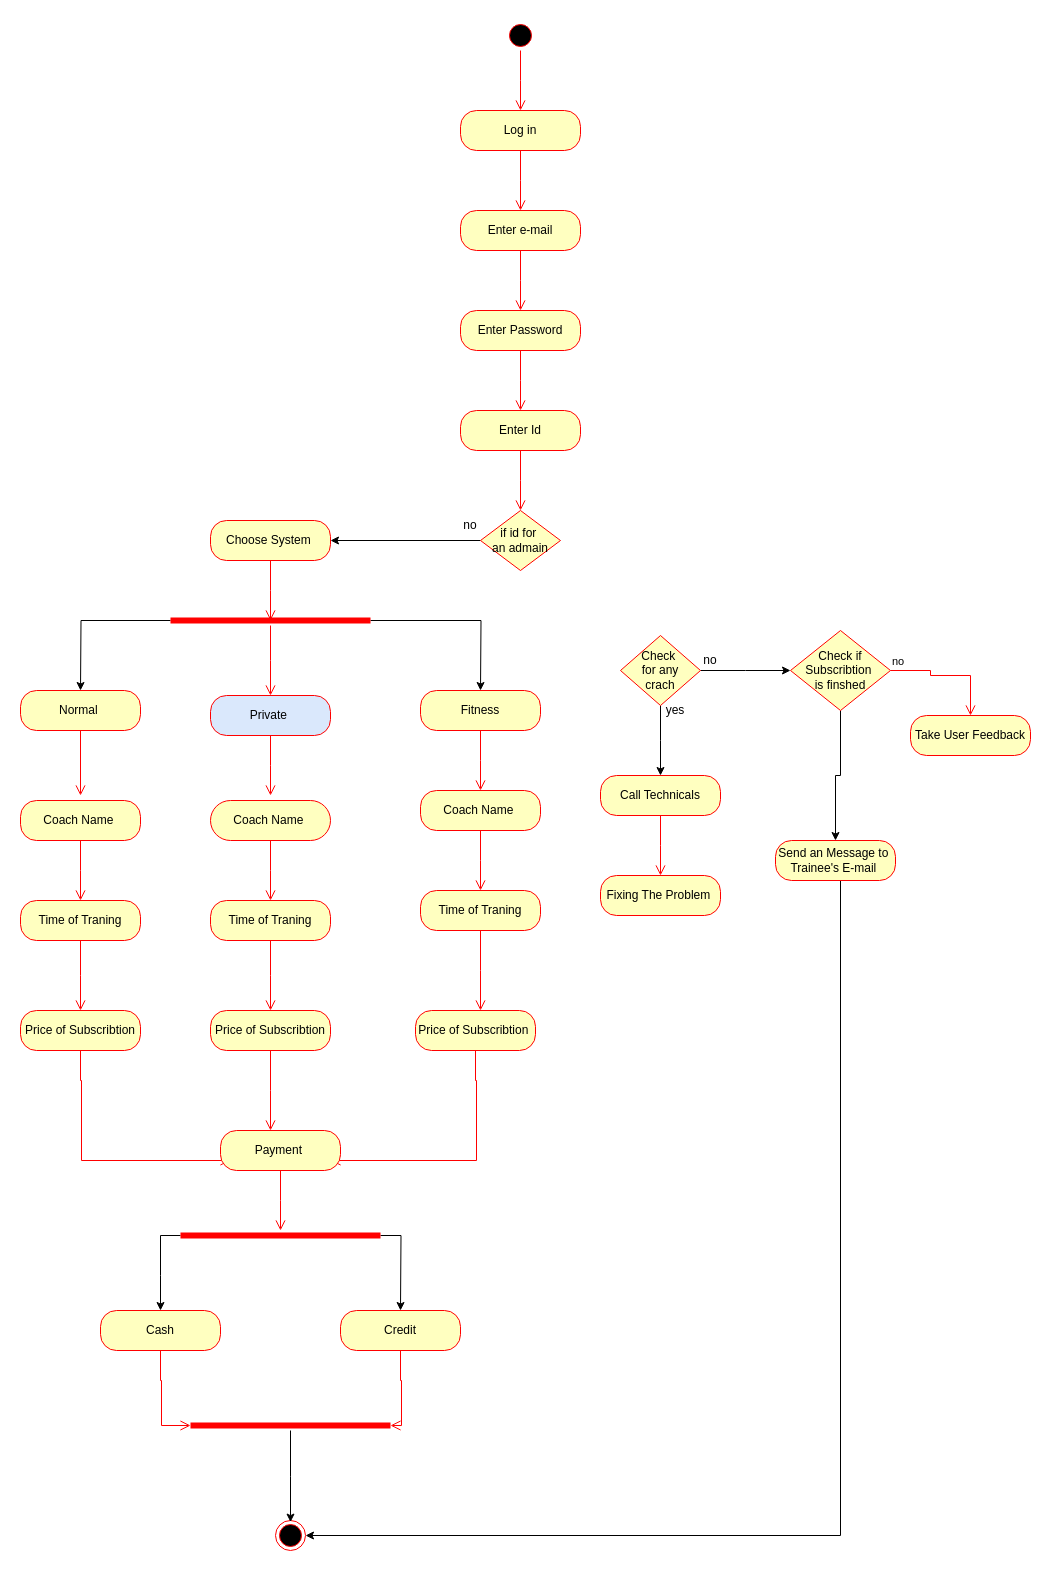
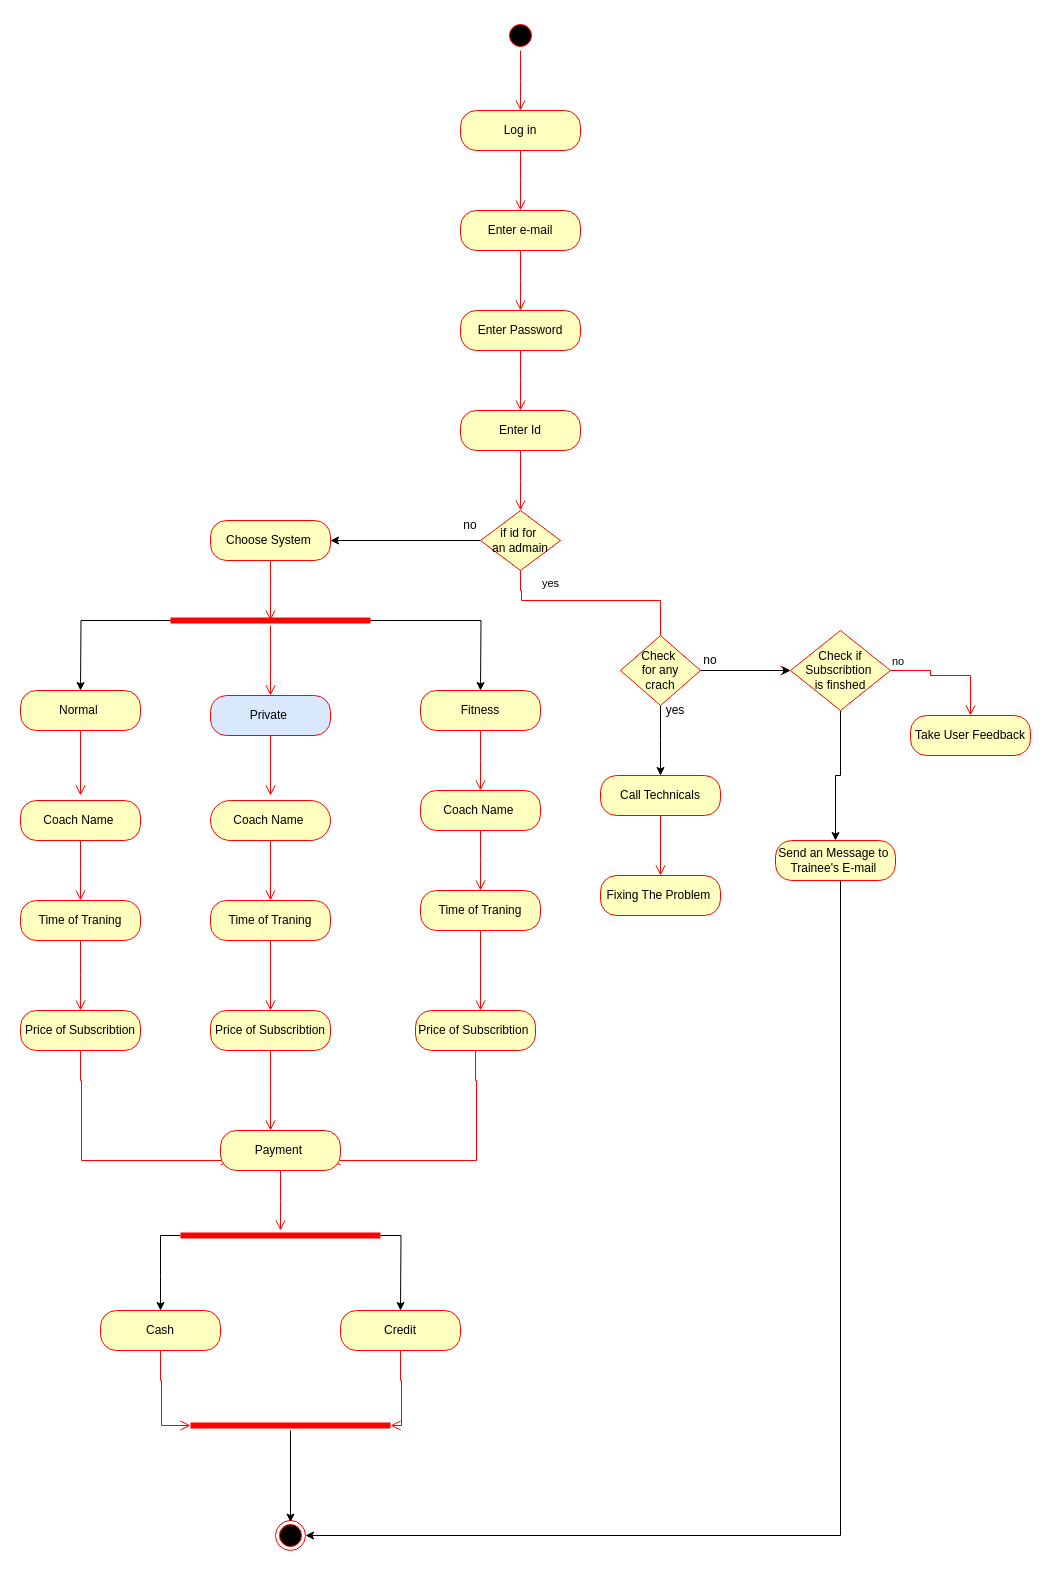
none -> (594, 601)
